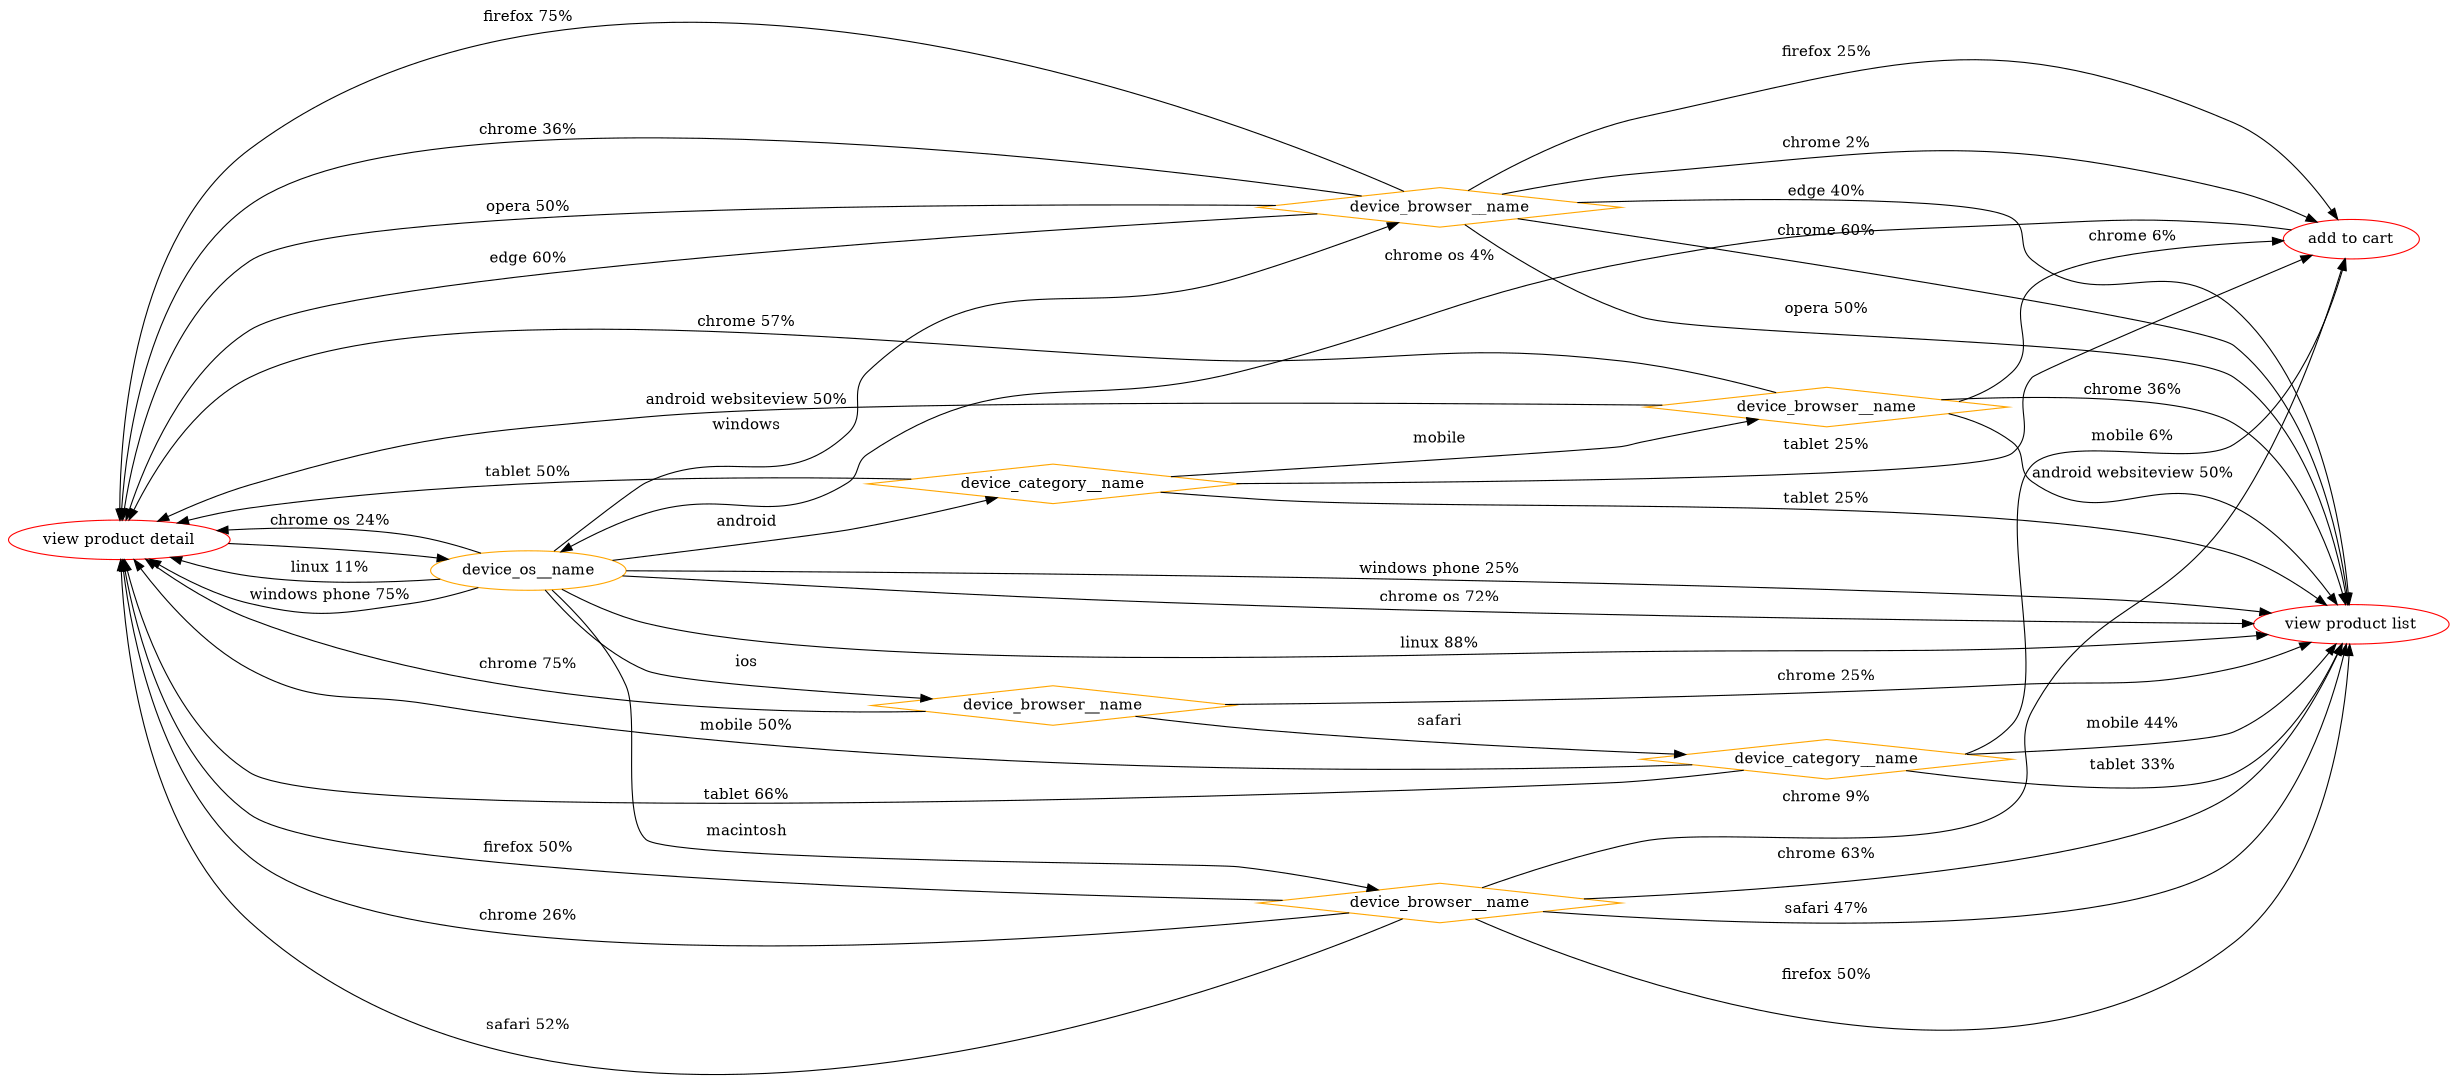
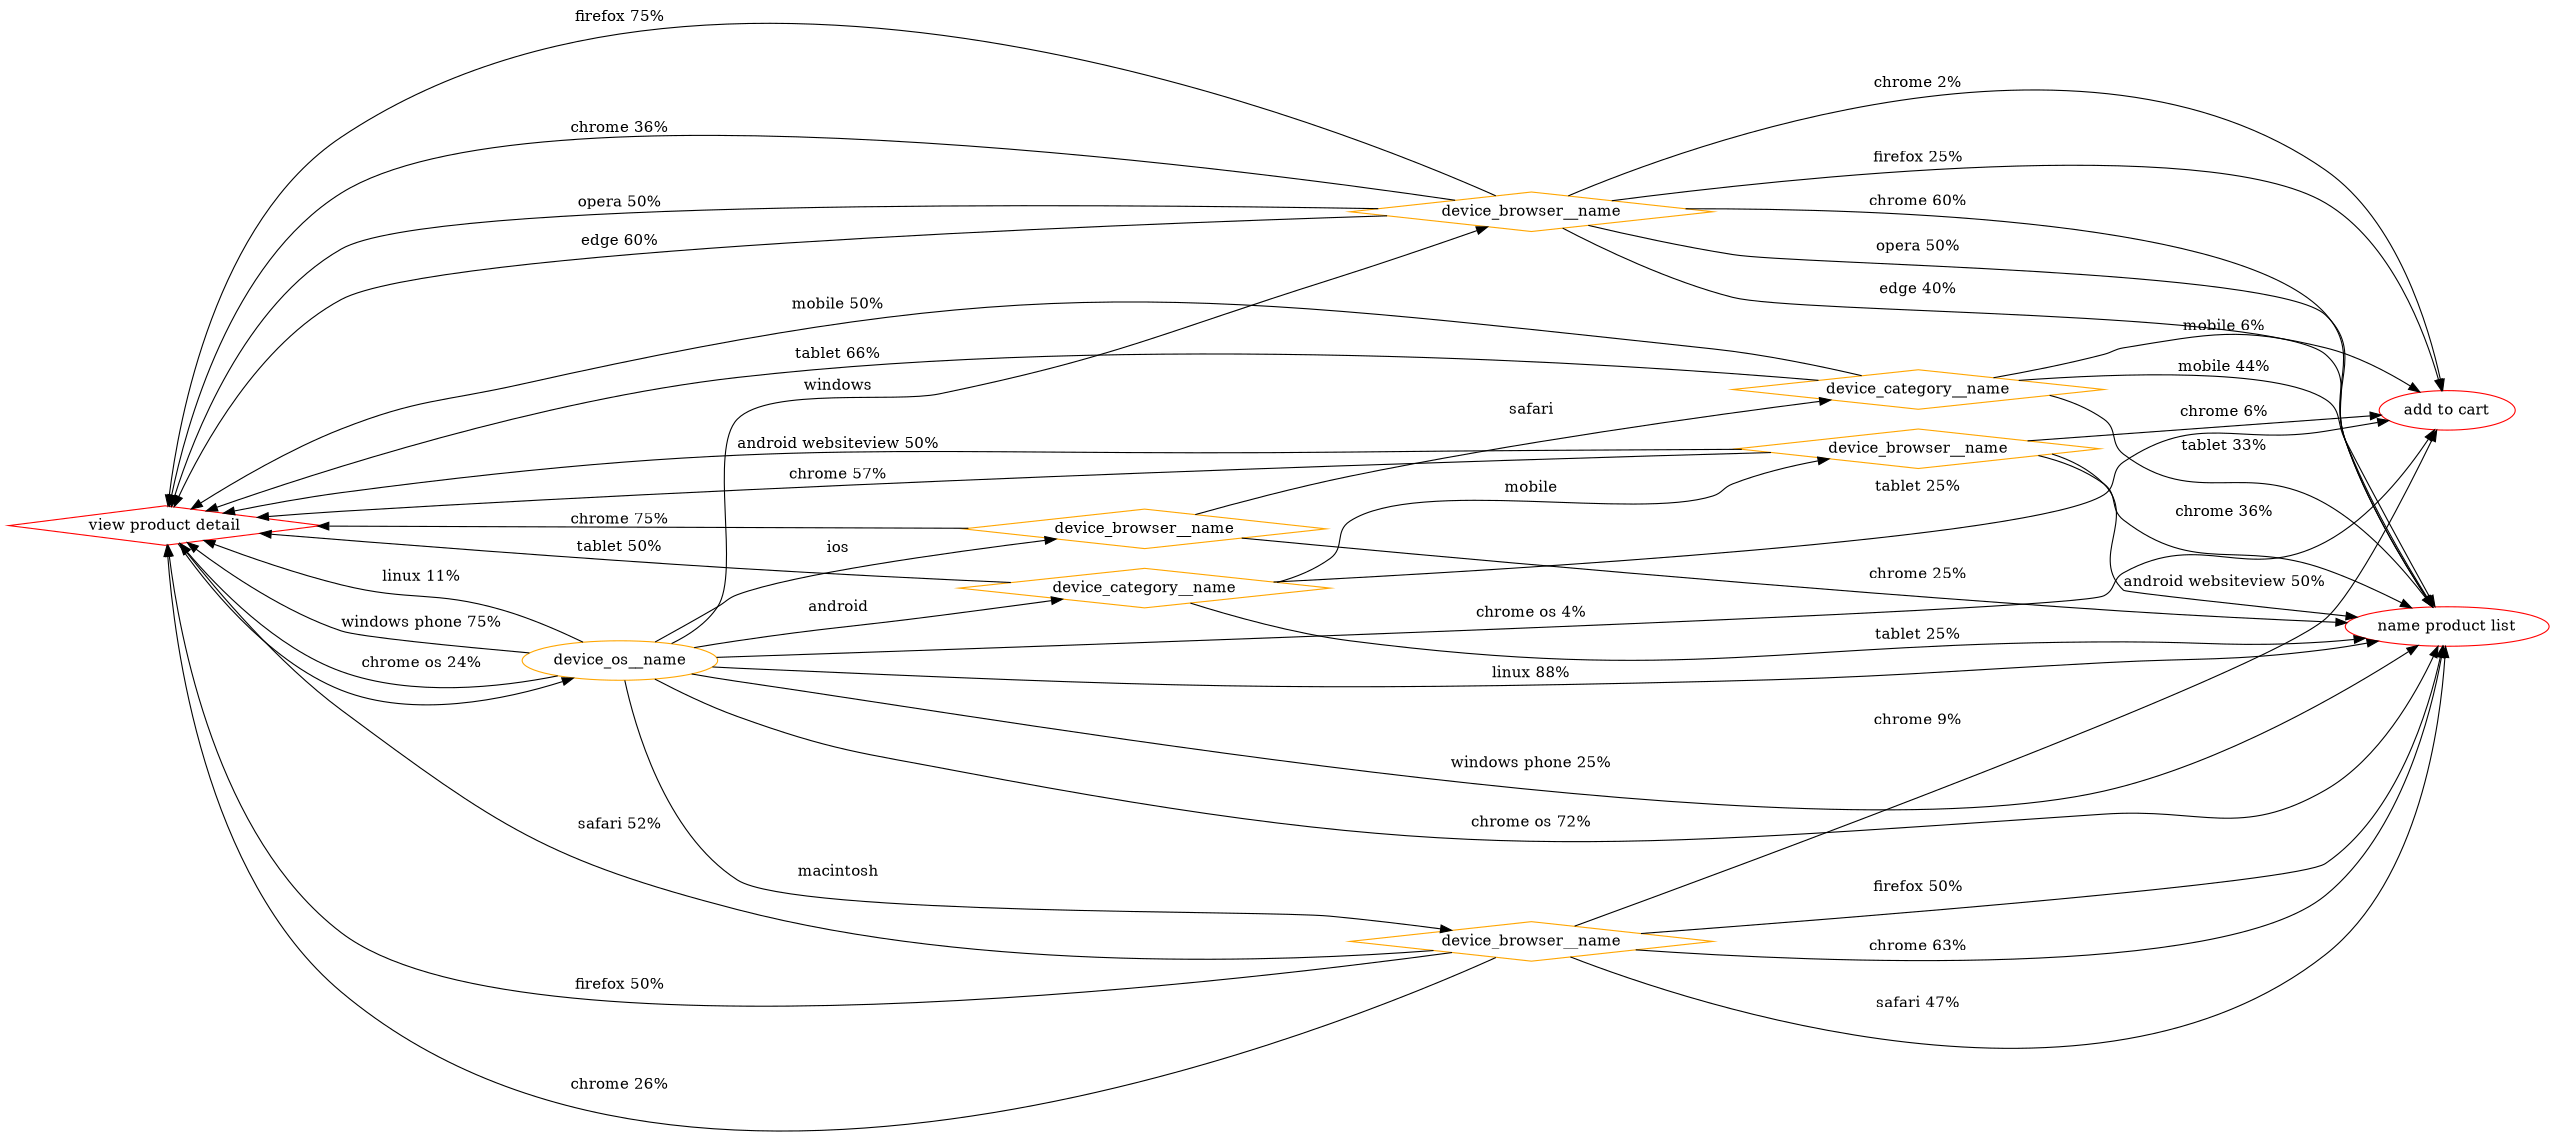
(1412, 321) -> (1603, 625)
(119, 540) -> (165, 526)
(2351, 624) -> (2447, 626)
